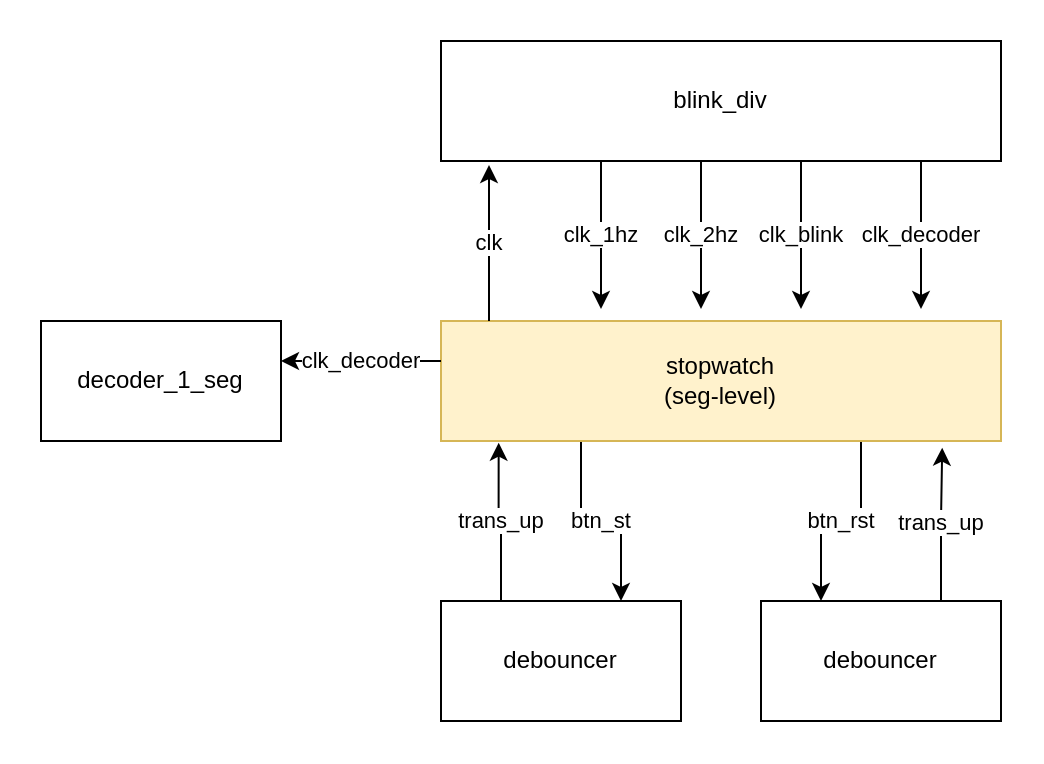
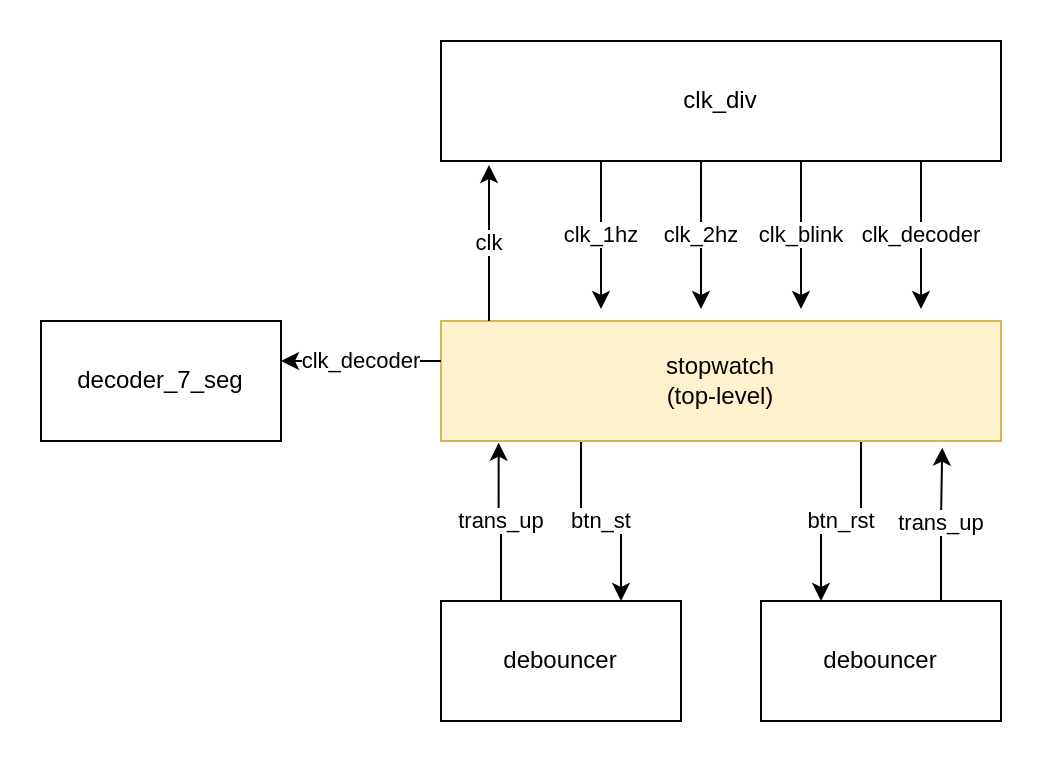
(721, 101) -> (721, 101)
(161, 381) -> (161, 381)
(721, 381) -> (721, 381)
